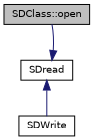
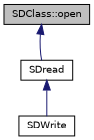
(53, 37) -> (40, 47)
